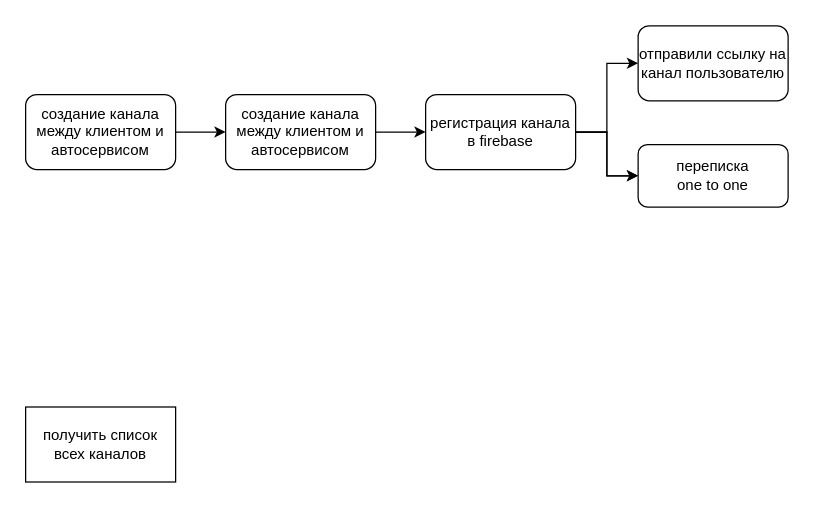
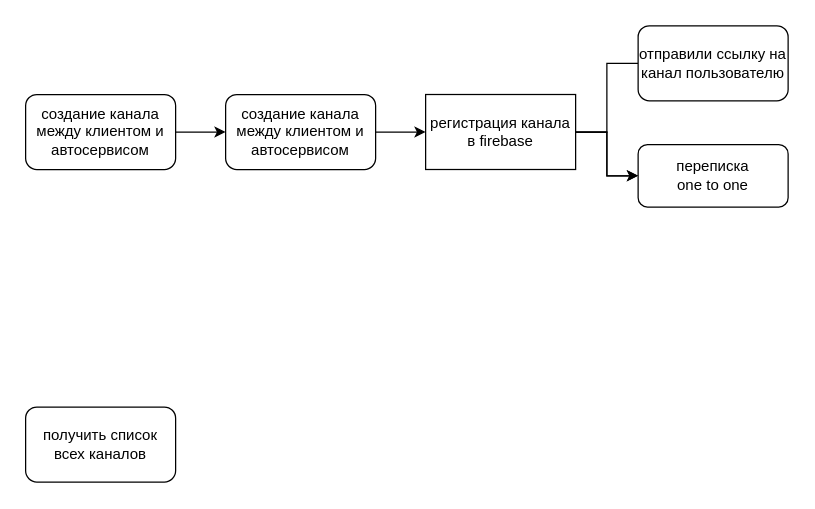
(628, 63) -> (631, 63)
(501, 132) -> (501, 132)
(101, 444) -> (101, 444)
